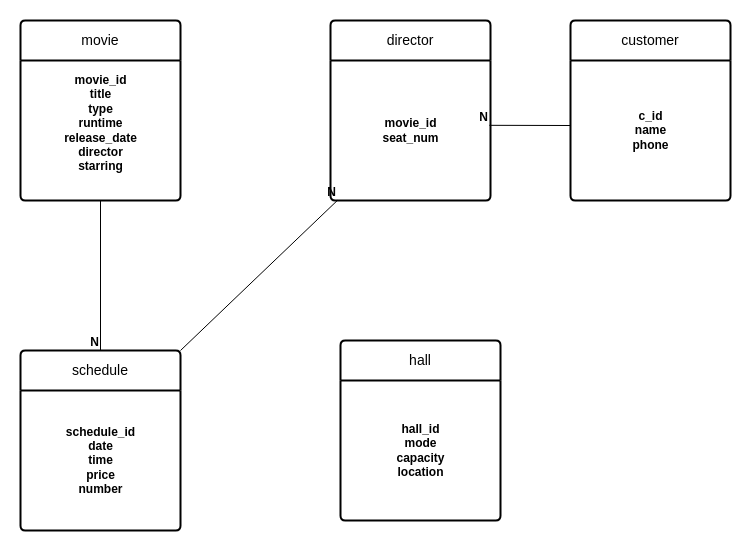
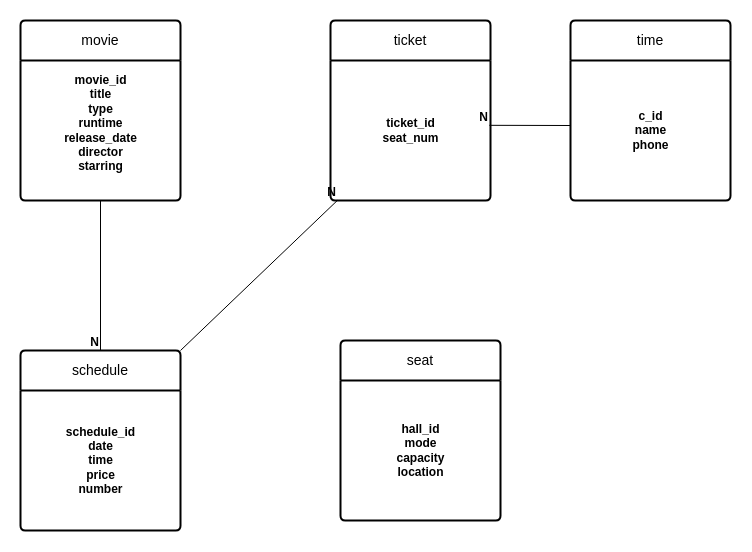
(411, 41) -> (411, 41)
(651, 41) -> (651, 41)
(411, 131) -> (411, 131)
(421, 361) -> (421, 361)
